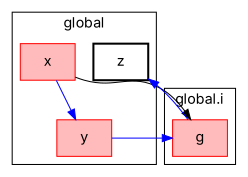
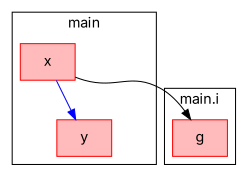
(84, 24) -> (84, 24)
(121, 62) -> none
(200, 100) -> (200, 100)
(137, 138) -> none
